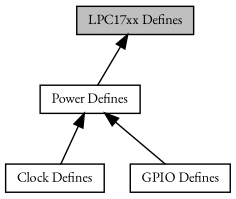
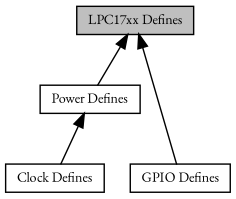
(140, 143) -> (160, 106)
